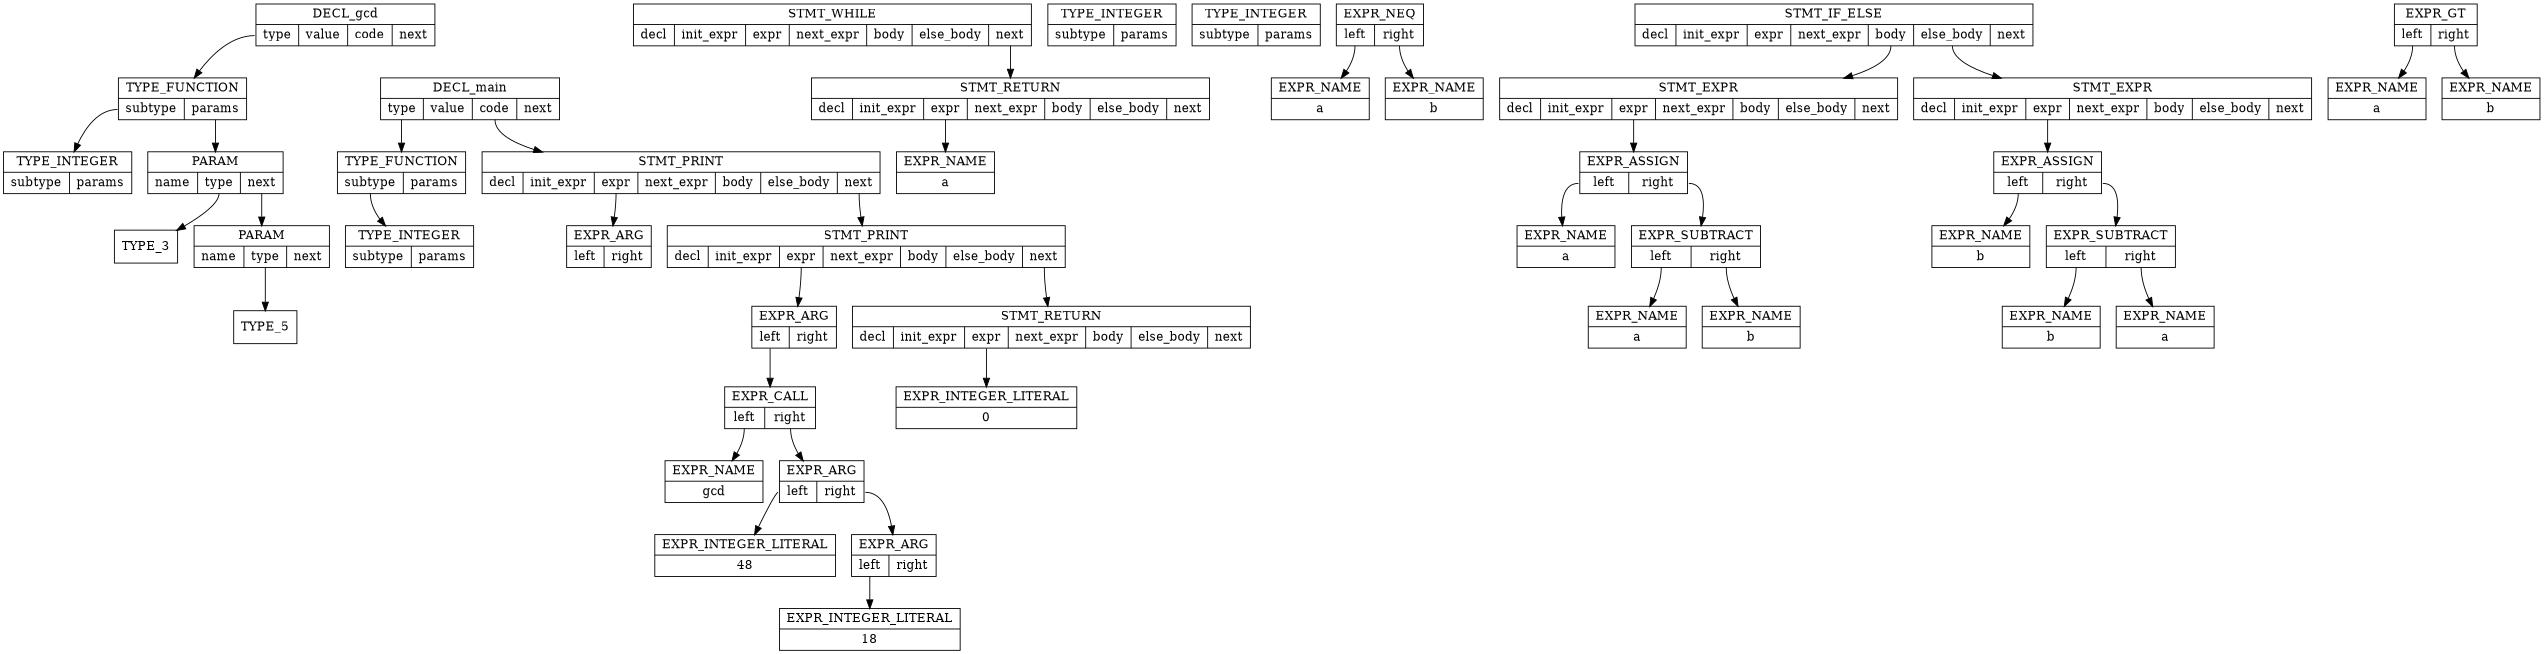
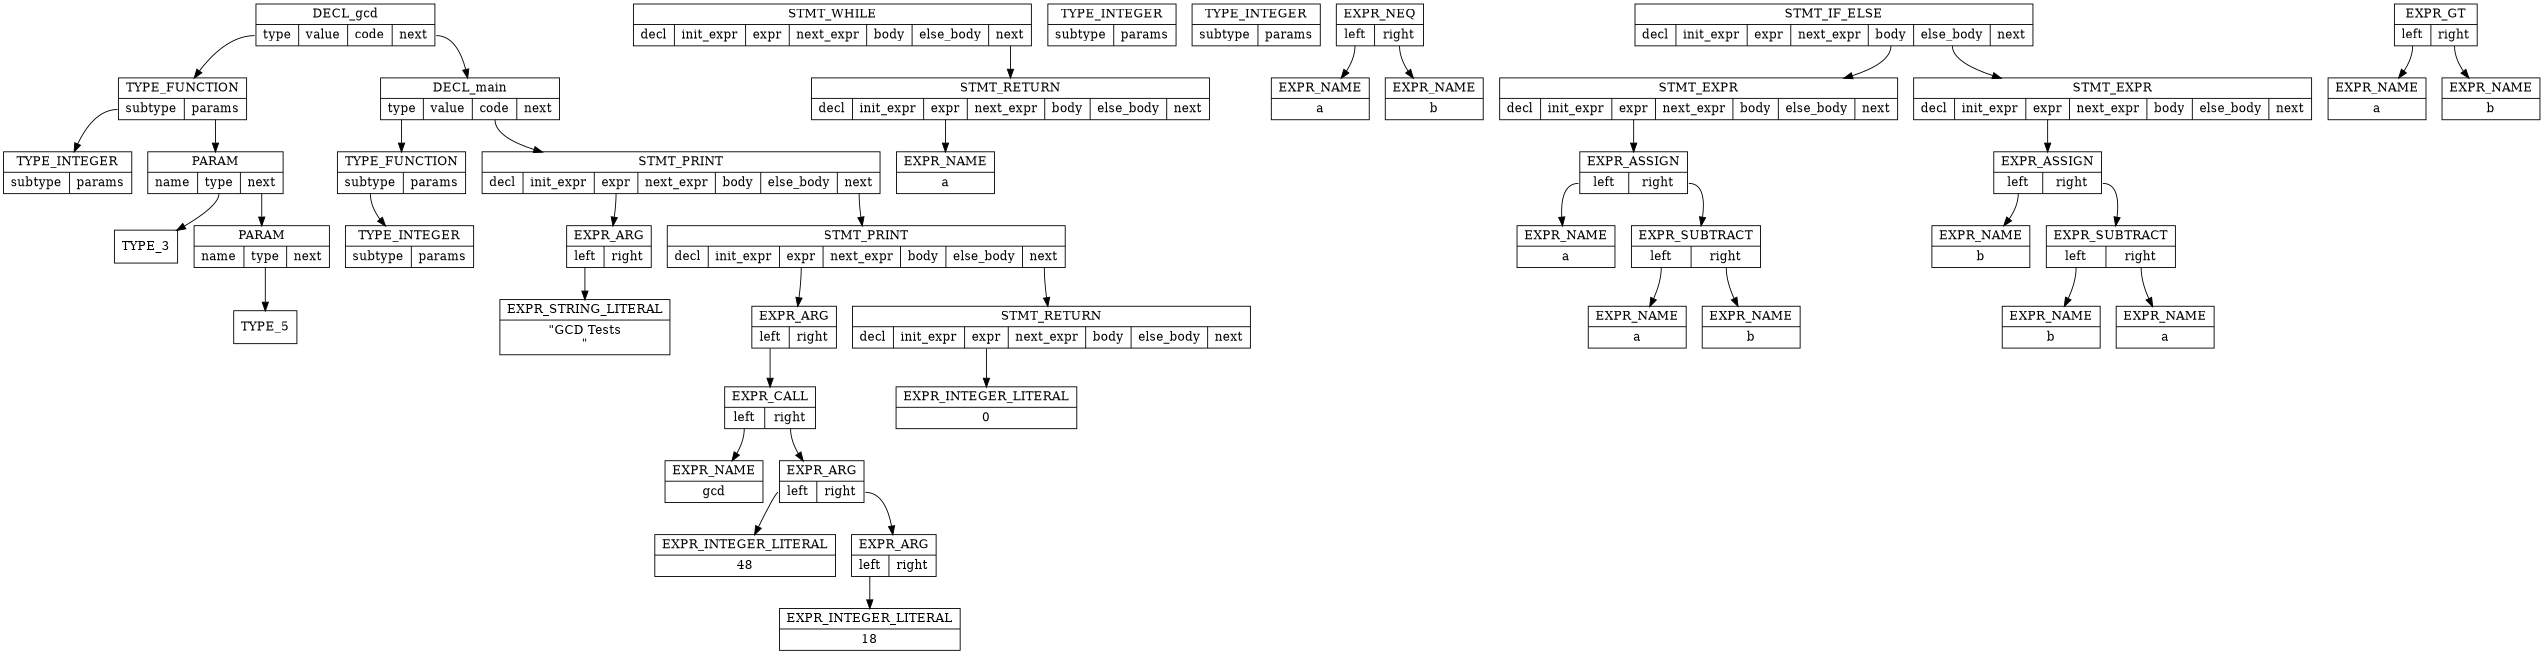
none -> (456, 47)
none -> (585, 327)
